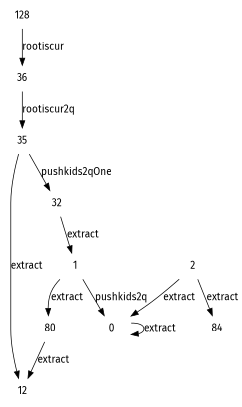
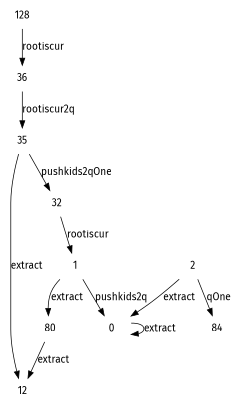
(83, 235) -> (88, 235)
(223, 297) -> (219, 297)
